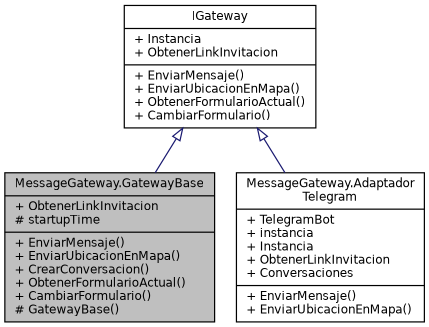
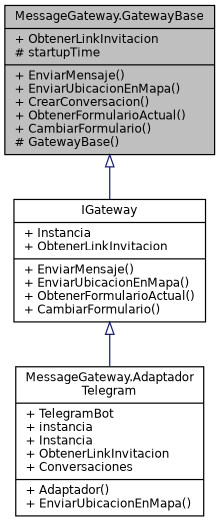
(166, 156) -> (110, 183)
(301, 296) -> (68, 490)
